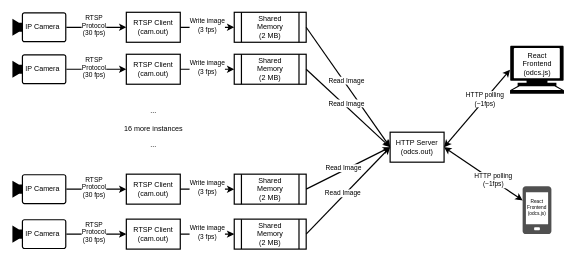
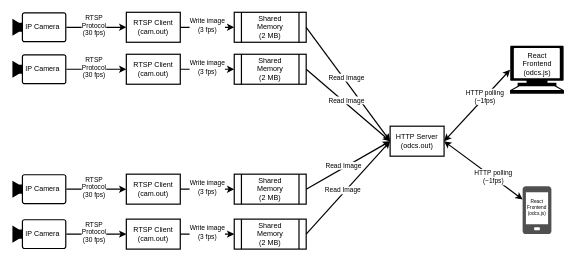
(153, 124) -> none
(417, 147) -> (417, 141)
